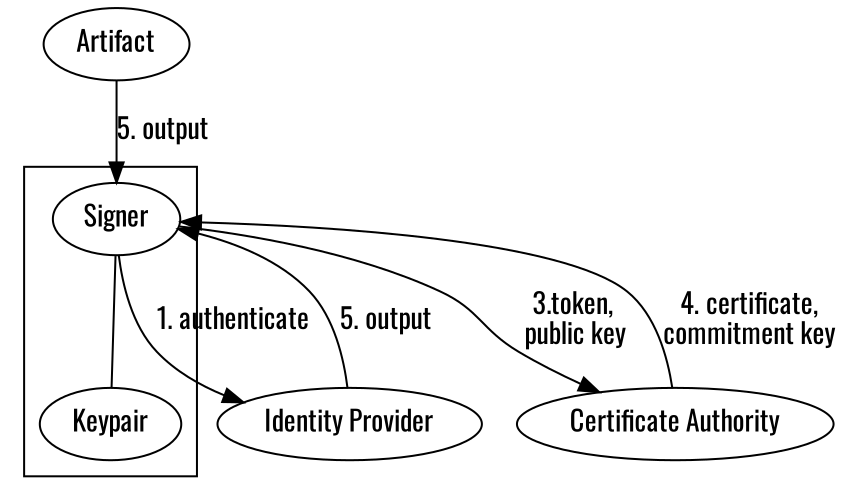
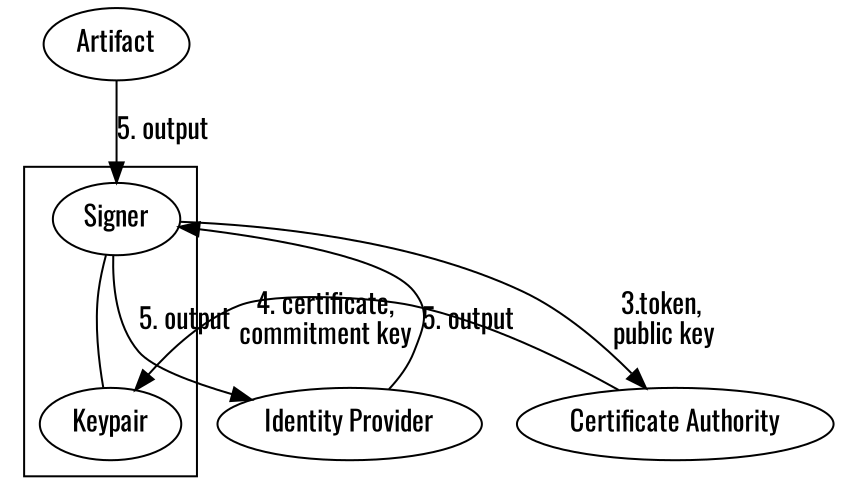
(472, 244) -> (380, 301)
(233, 322) -> (185, 322)
